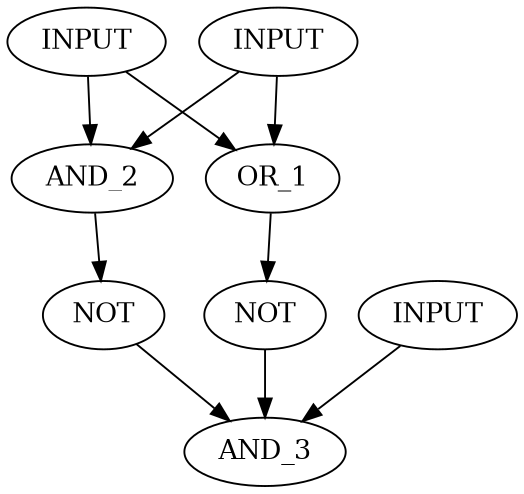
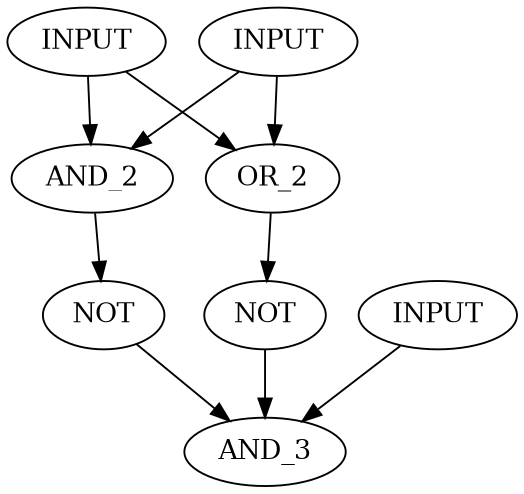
(273, 178) -> (273, 178)
